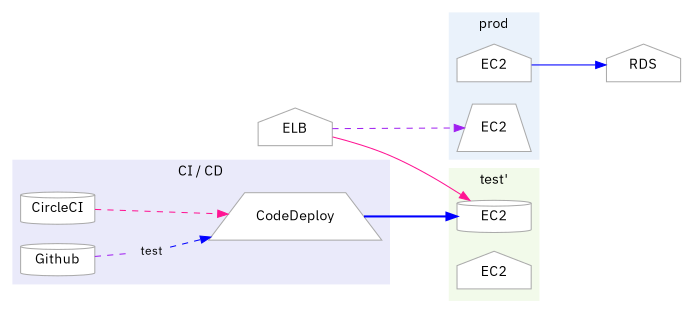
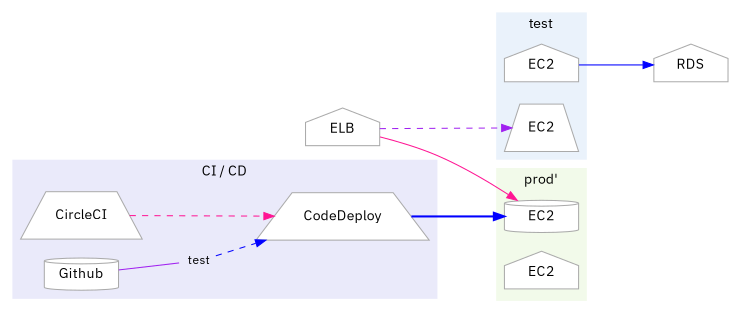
(494, 24) -> (542, 24)
(494, 180) -> (542, 180)
(58, 208) -> (81, 215)
(113, 255) -> (149, 266)
